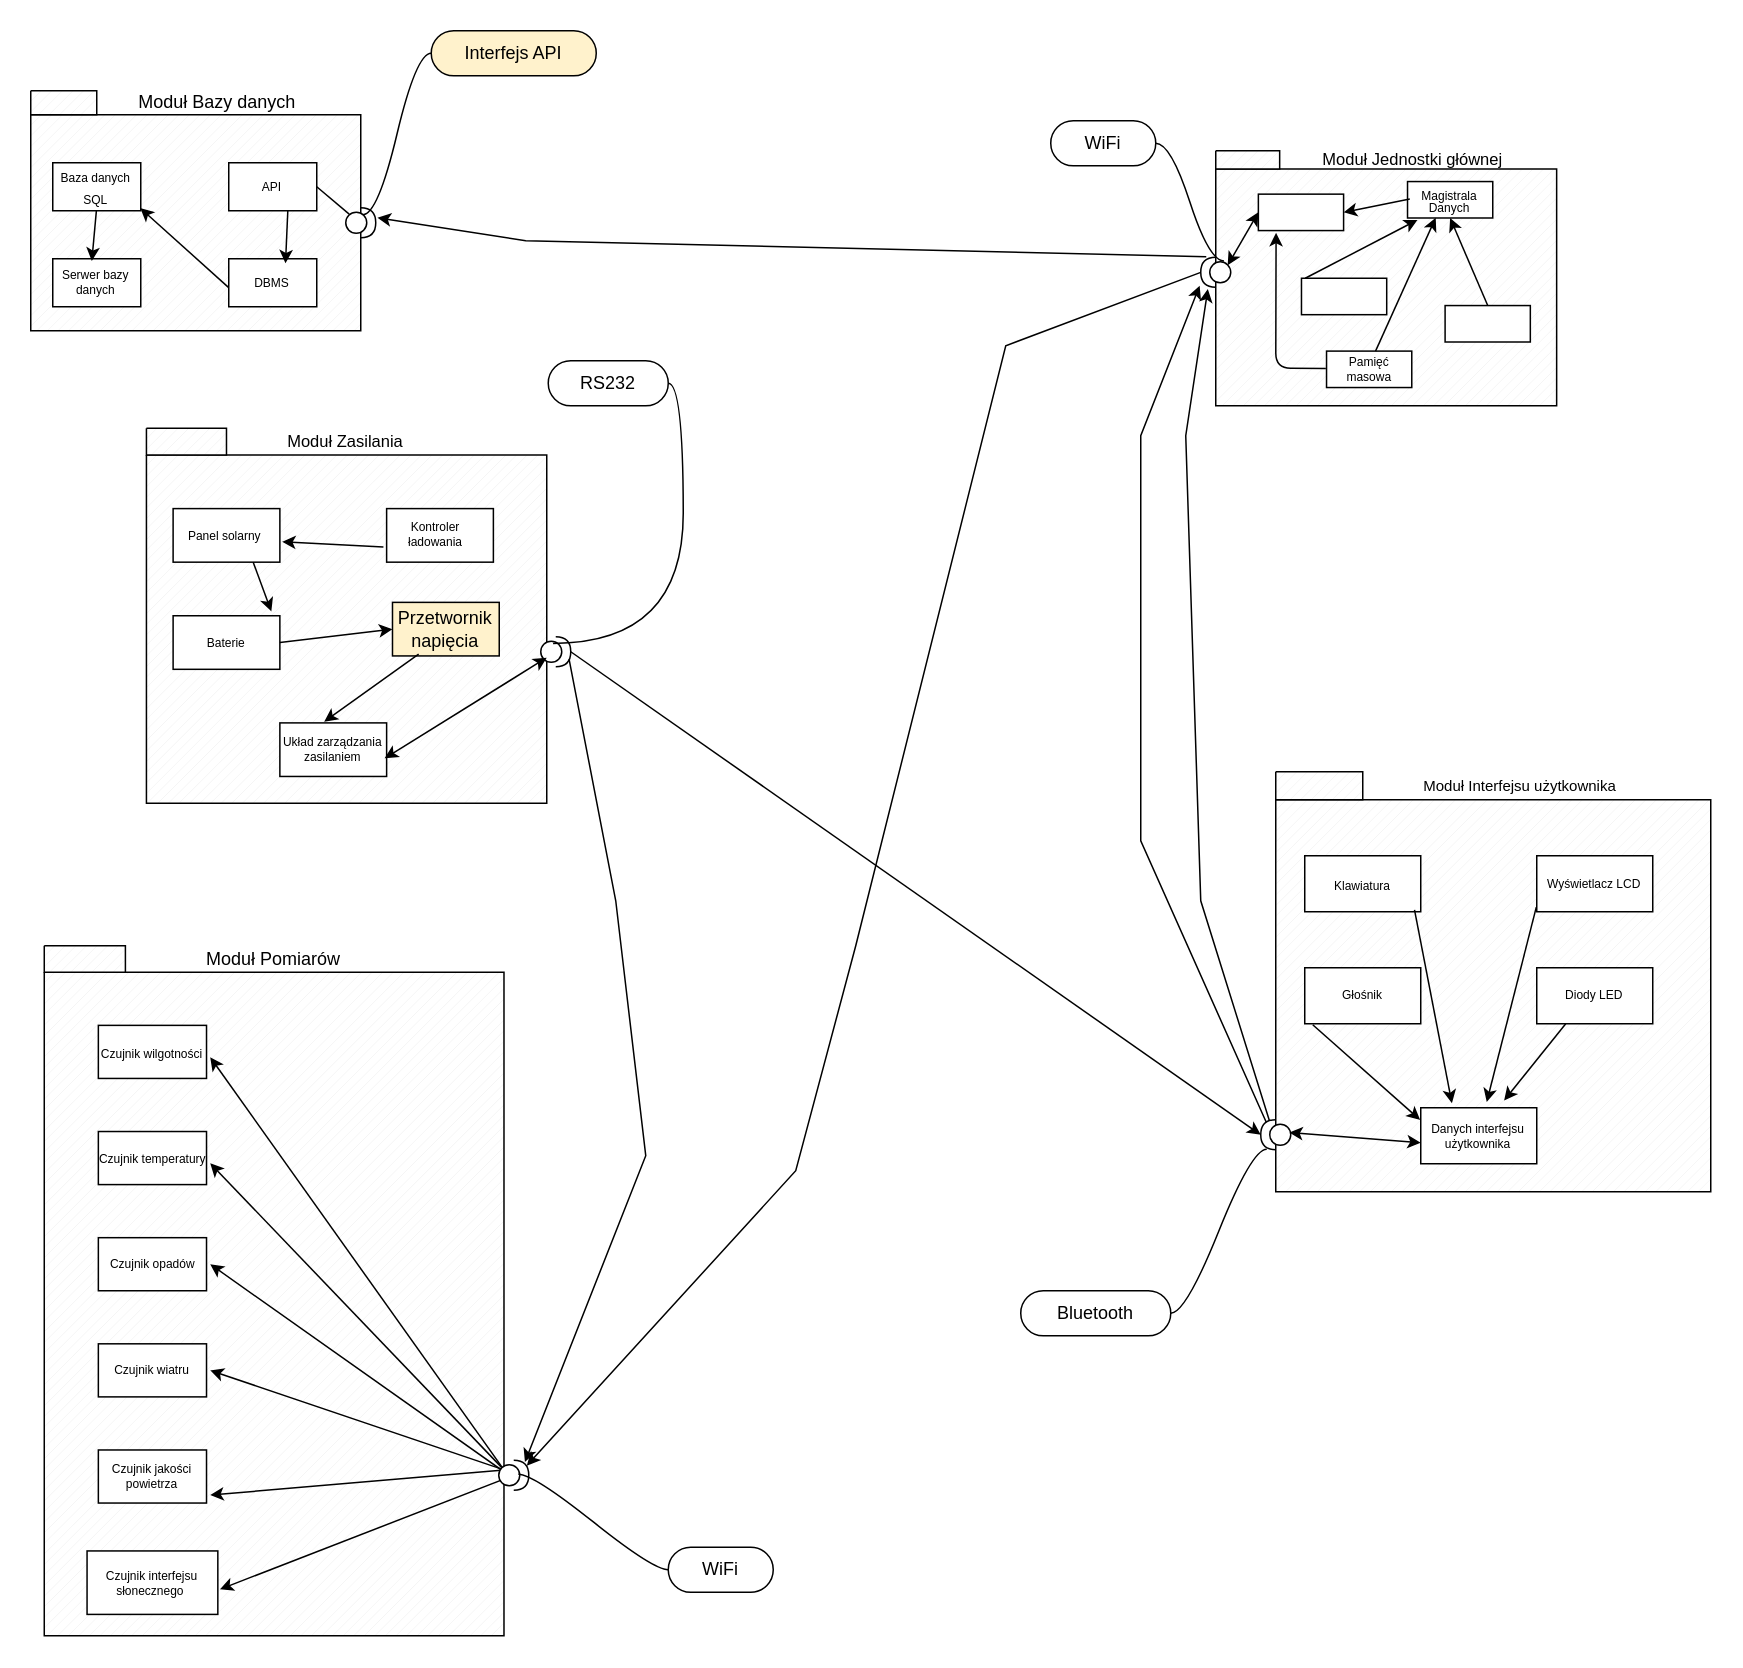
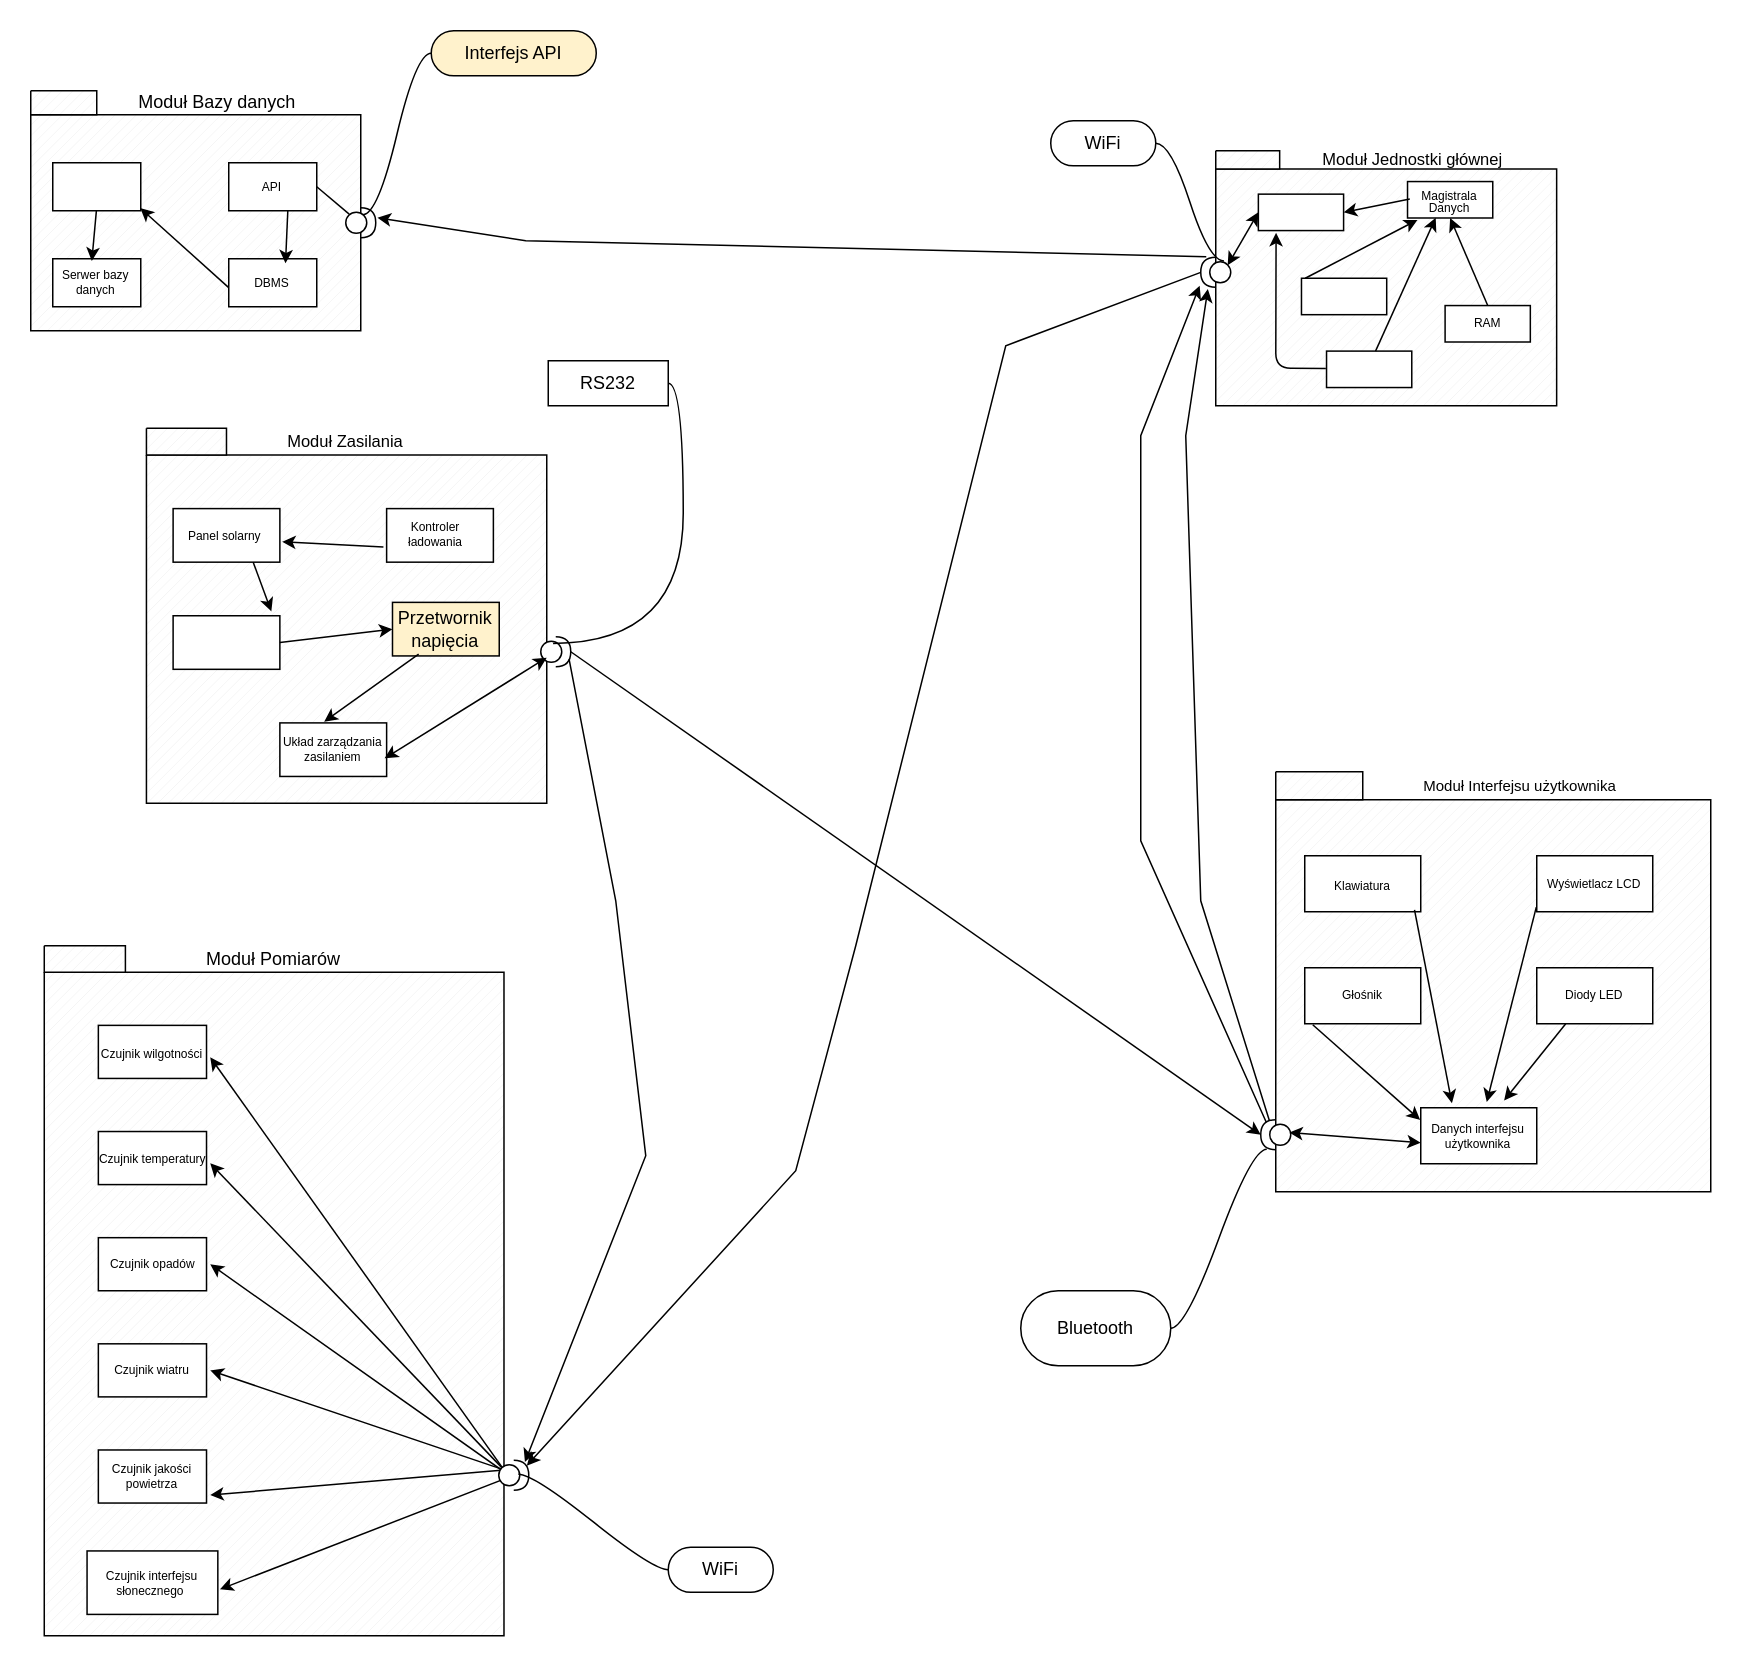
(97, 187) -> none
none -> (1488, 324)
(1369, 369) -> none
(608, 383) -> (608, 383)
(226, 643) -> none
(1096, 1313) -> (1096, 1328)
